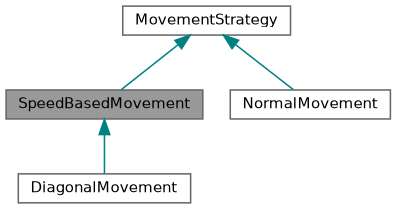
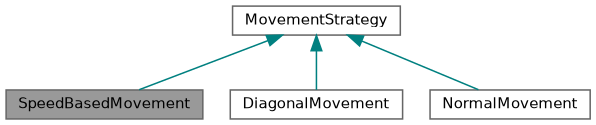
(104, 154) -> (316, 70)
